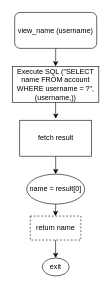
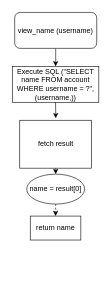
(56, 138) -> (56, 144)
(56, 208) -> (56, 208)
(56, 228) -> (56, 228)
(56, 247) -> none
(56, 267) -> none
